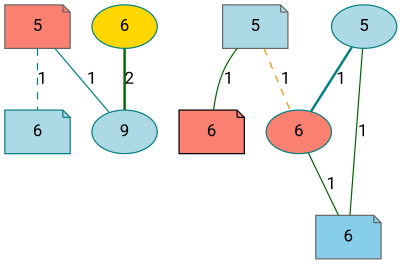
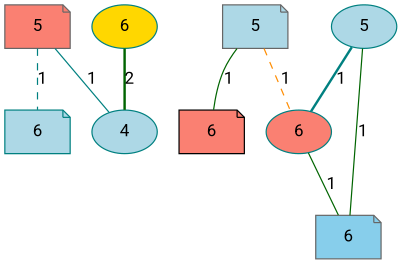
(125, 132) -> (125, 132)
